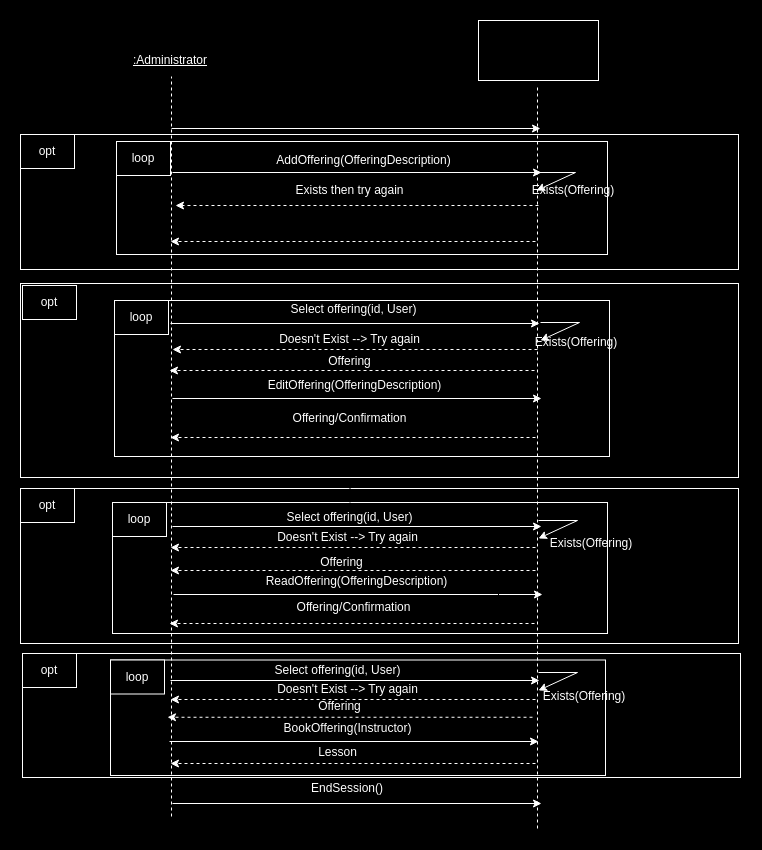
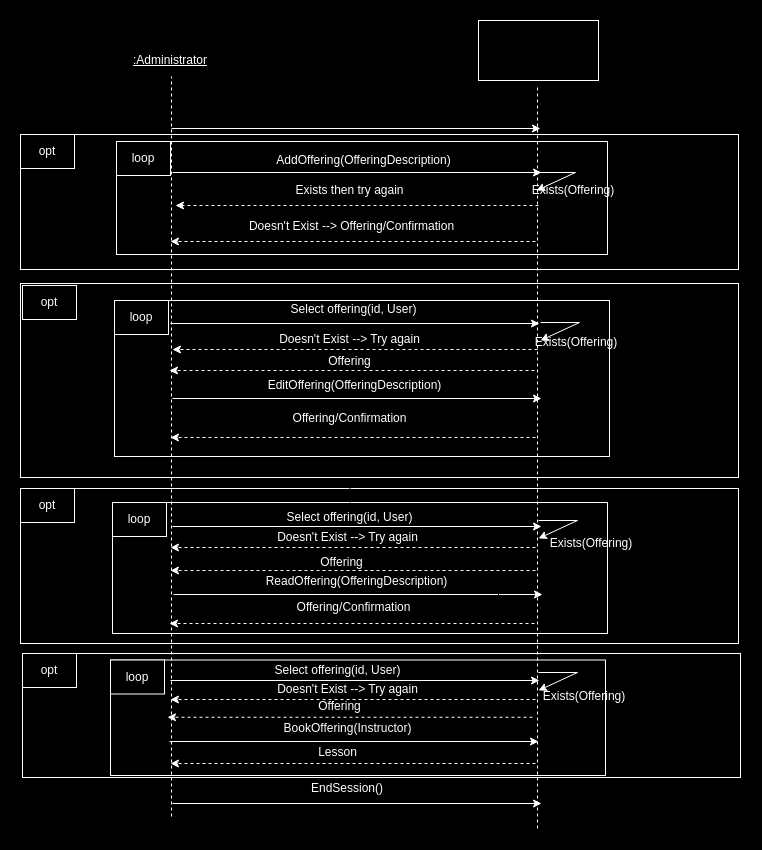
none -> (352, 227)
